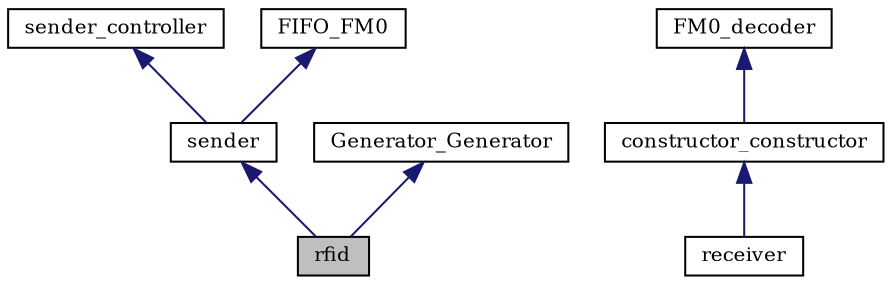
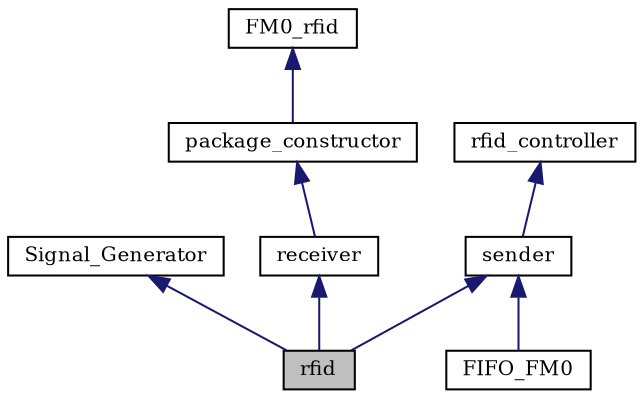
(116, 28) -> (545, 142)
(744, 28) -> (293, 28)
(271, 93) -> (518, 324)
(441, 142) -> (116, 256)
(744, 142) -> (293, 142)
none -> (319, 324)
